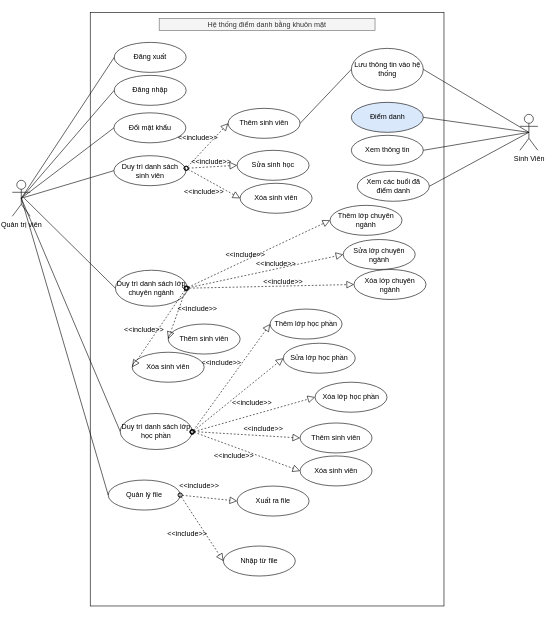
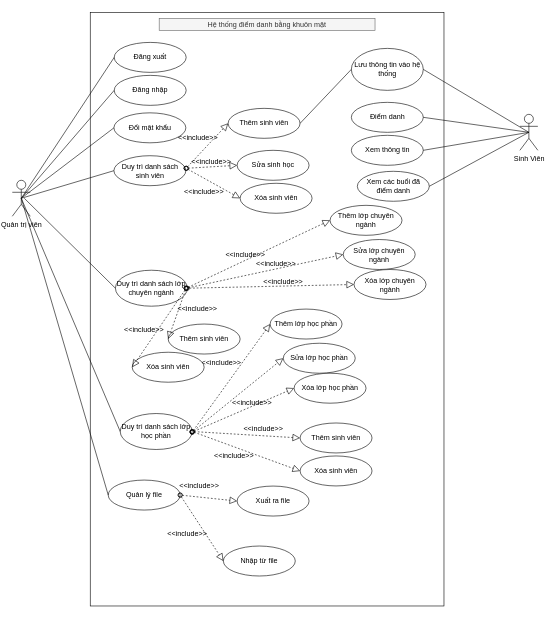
(388, 117) -> (388, 117)
(351, 397) -> (330, 388)
